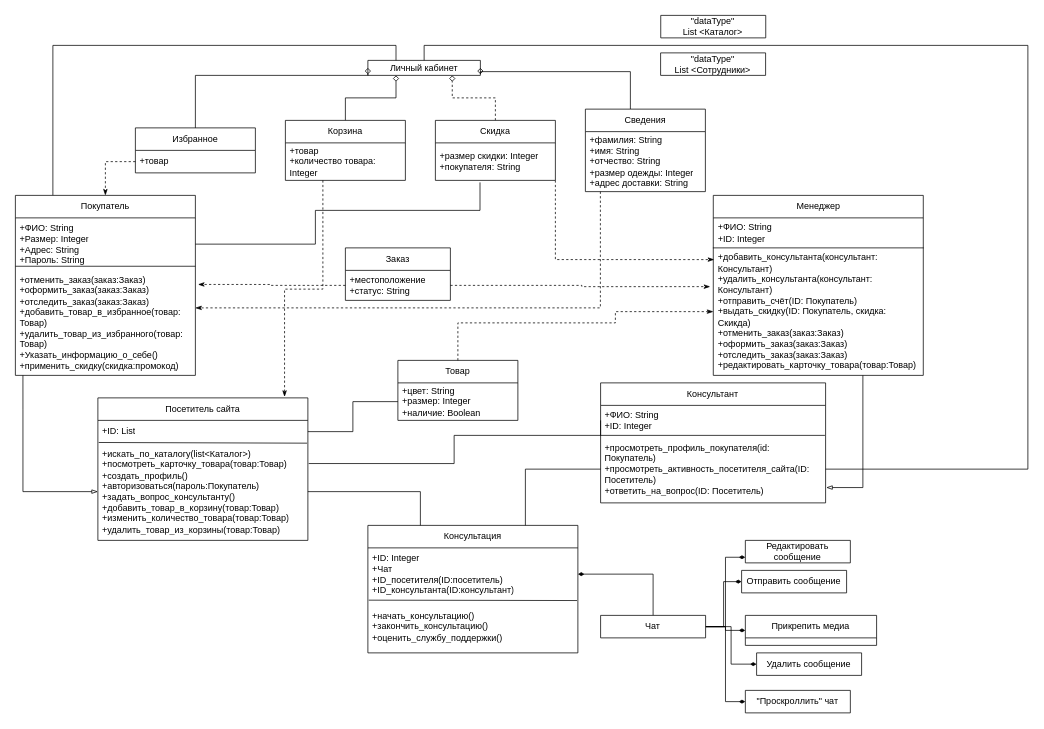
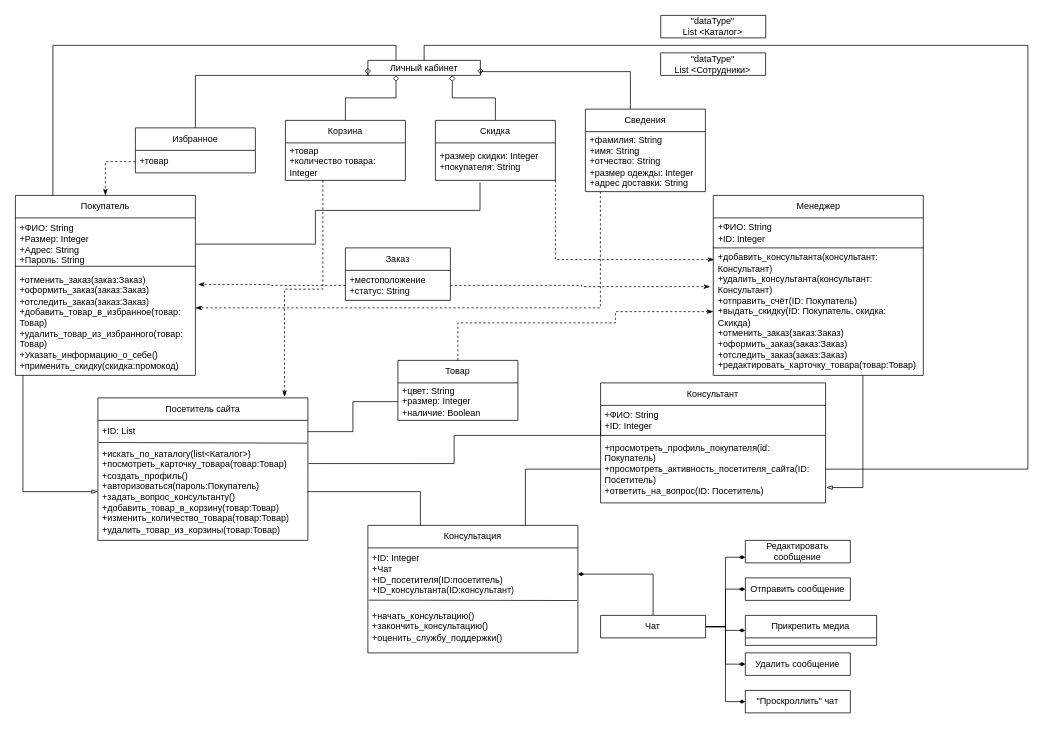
(476, 98) -> (476, 98)
(794, 582) -> (798, 589)
(809, 664) -> (798, 664)
